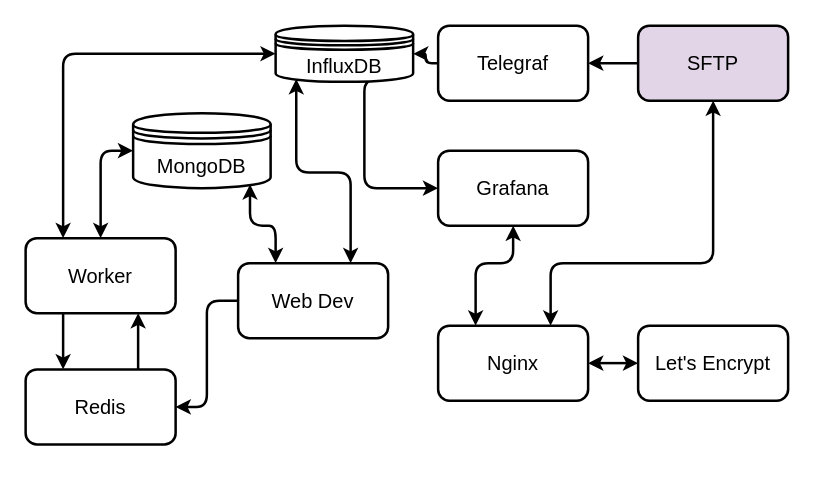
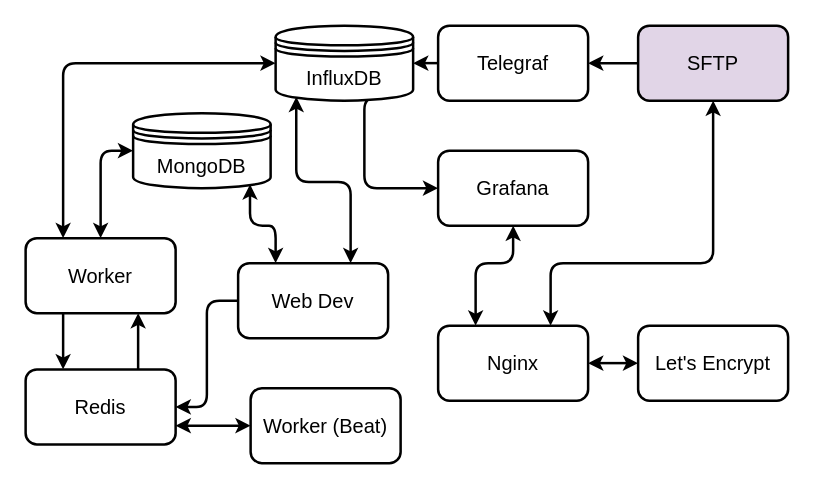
(344, 54) -> (344, 63)
none -> (213, 426)
none -> (326, 426)
